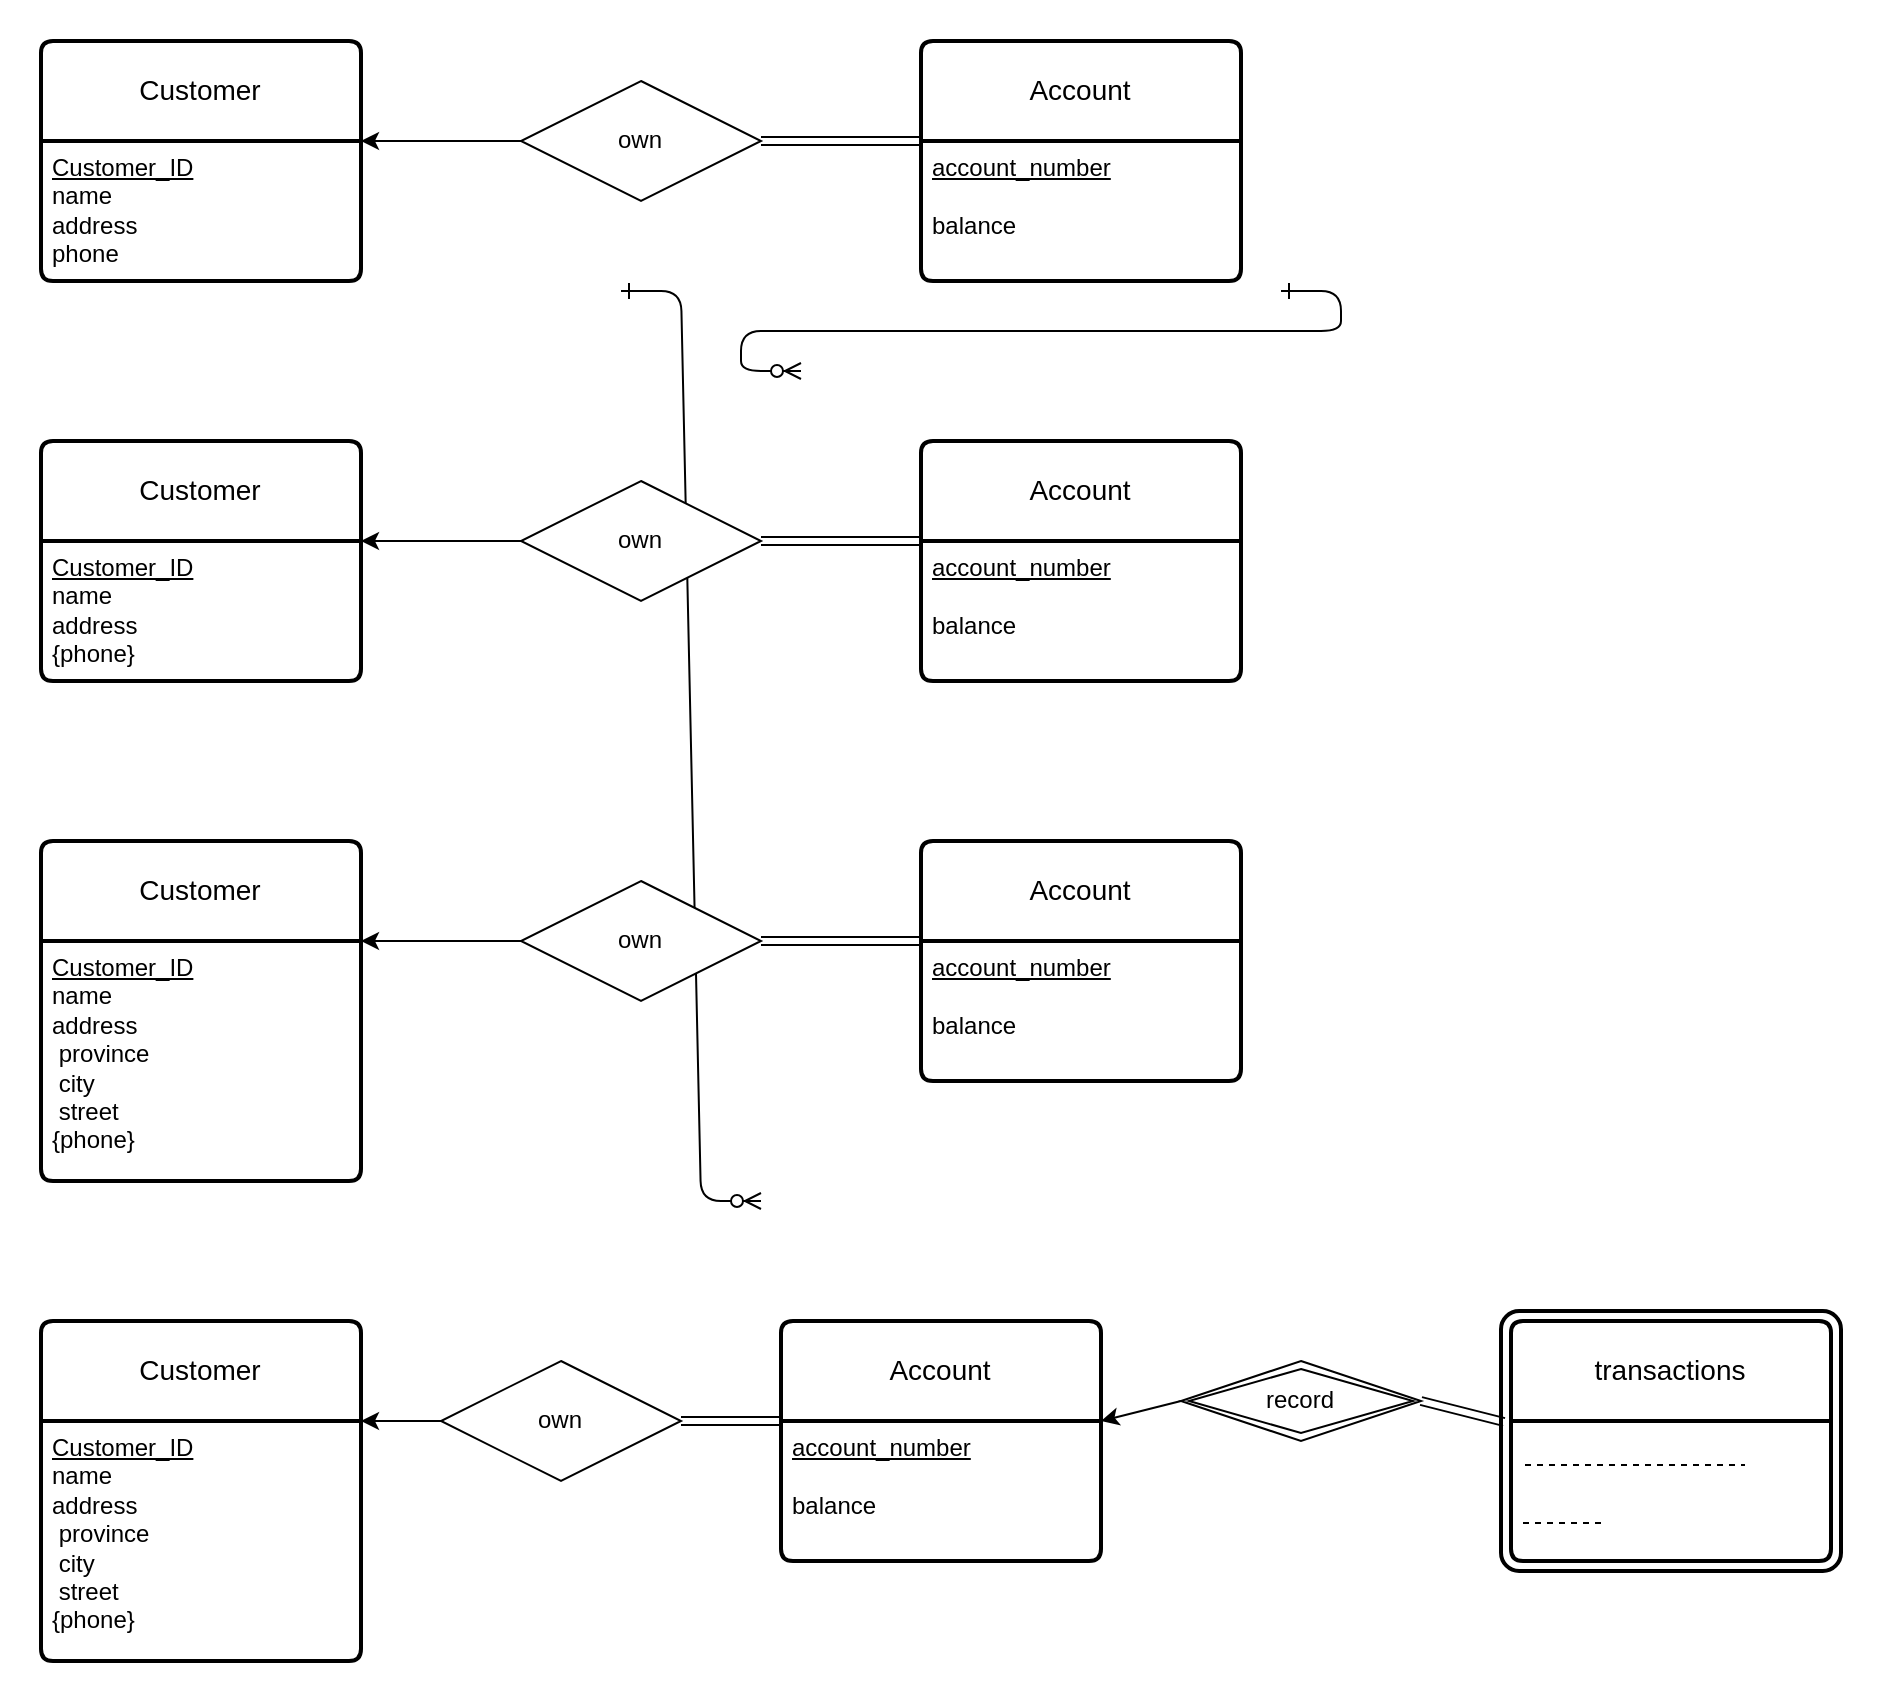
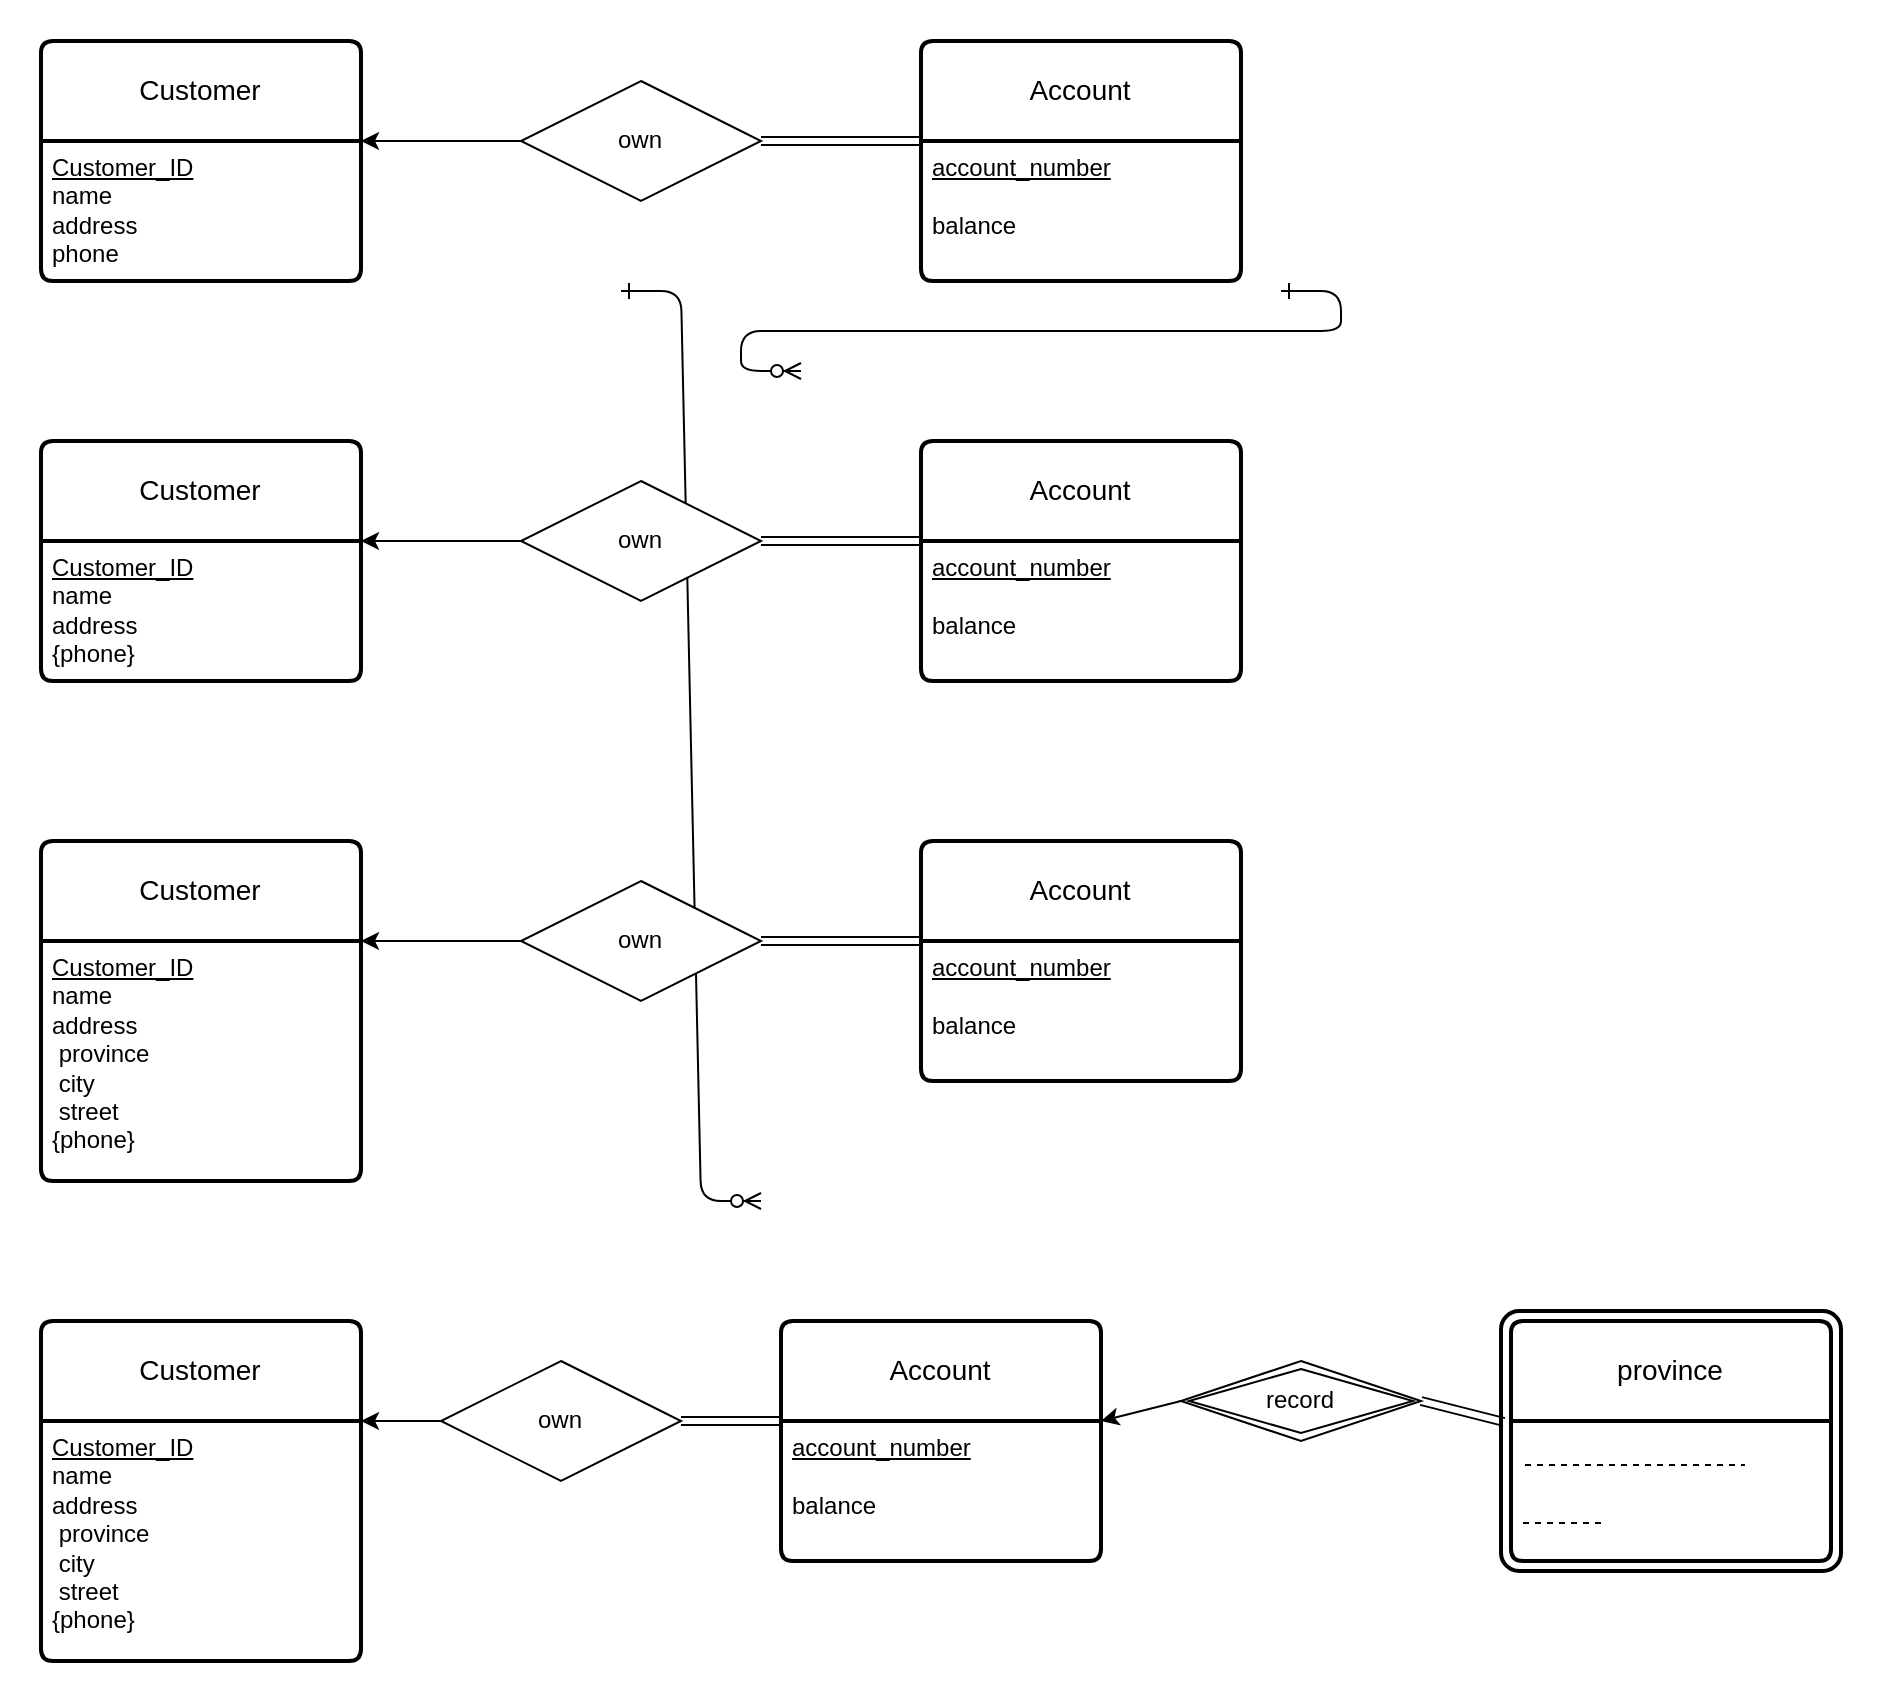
(1671, 1371) -> (1671, 1371)
